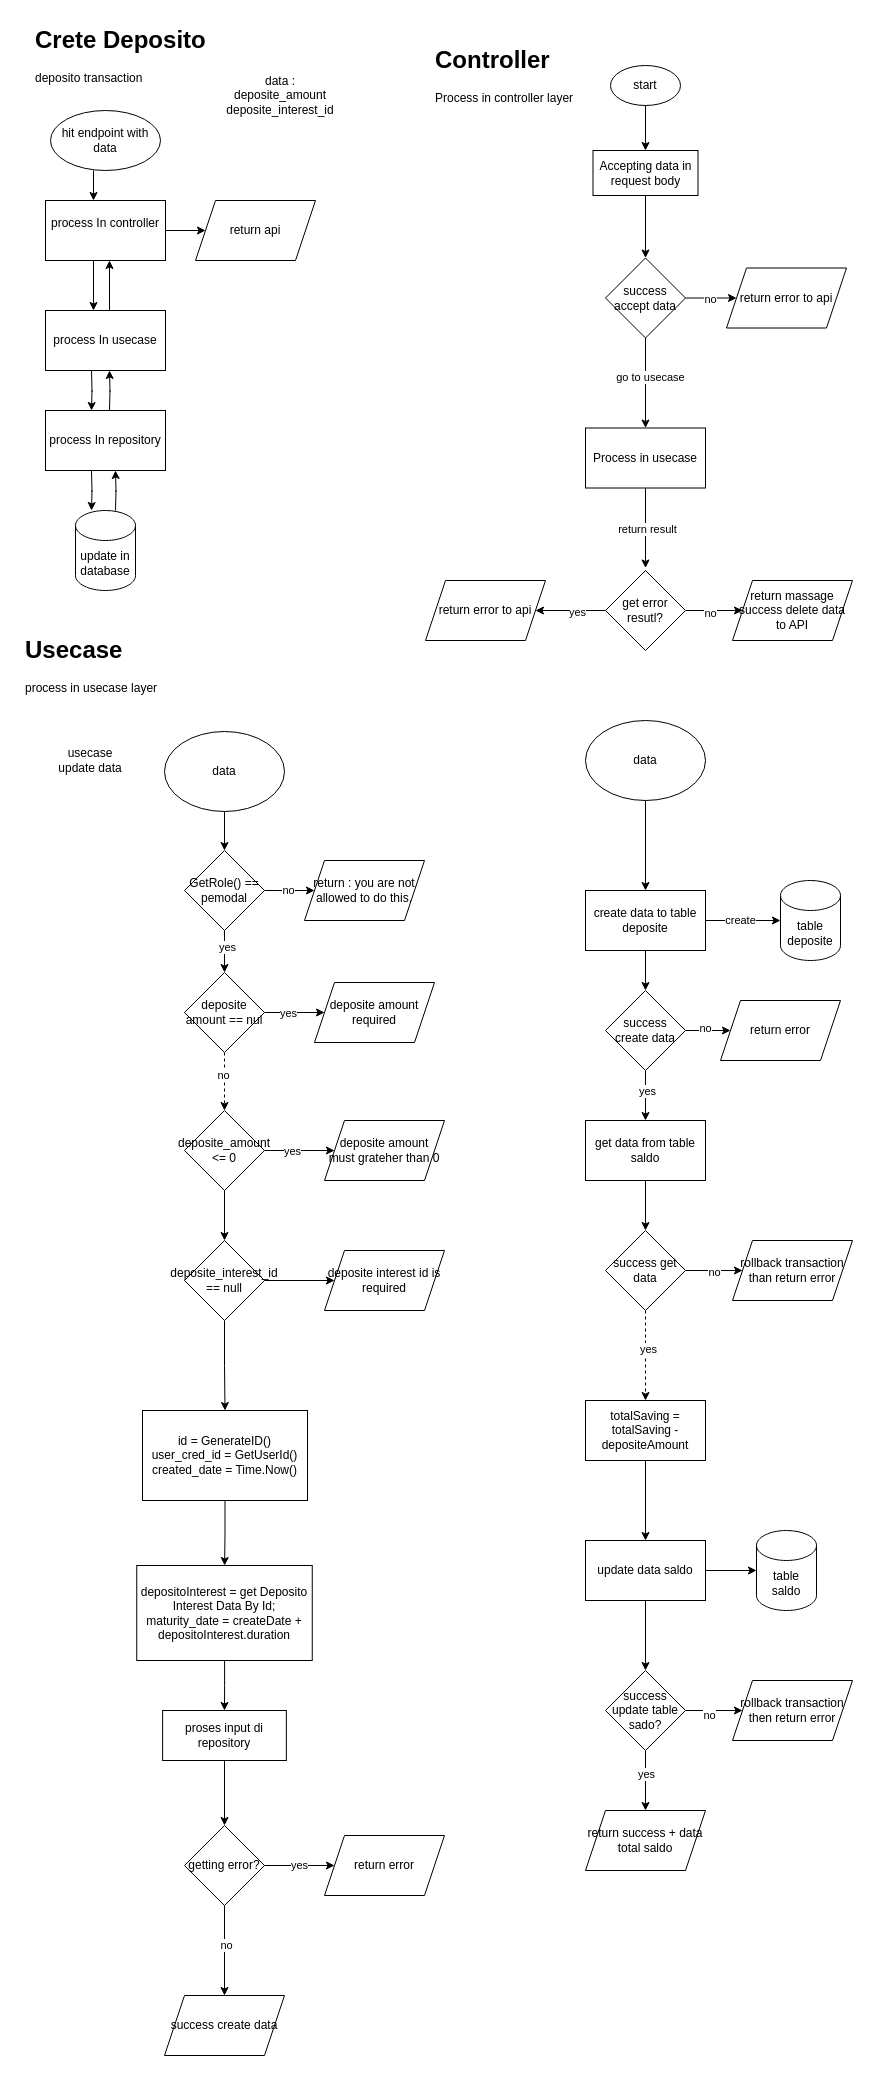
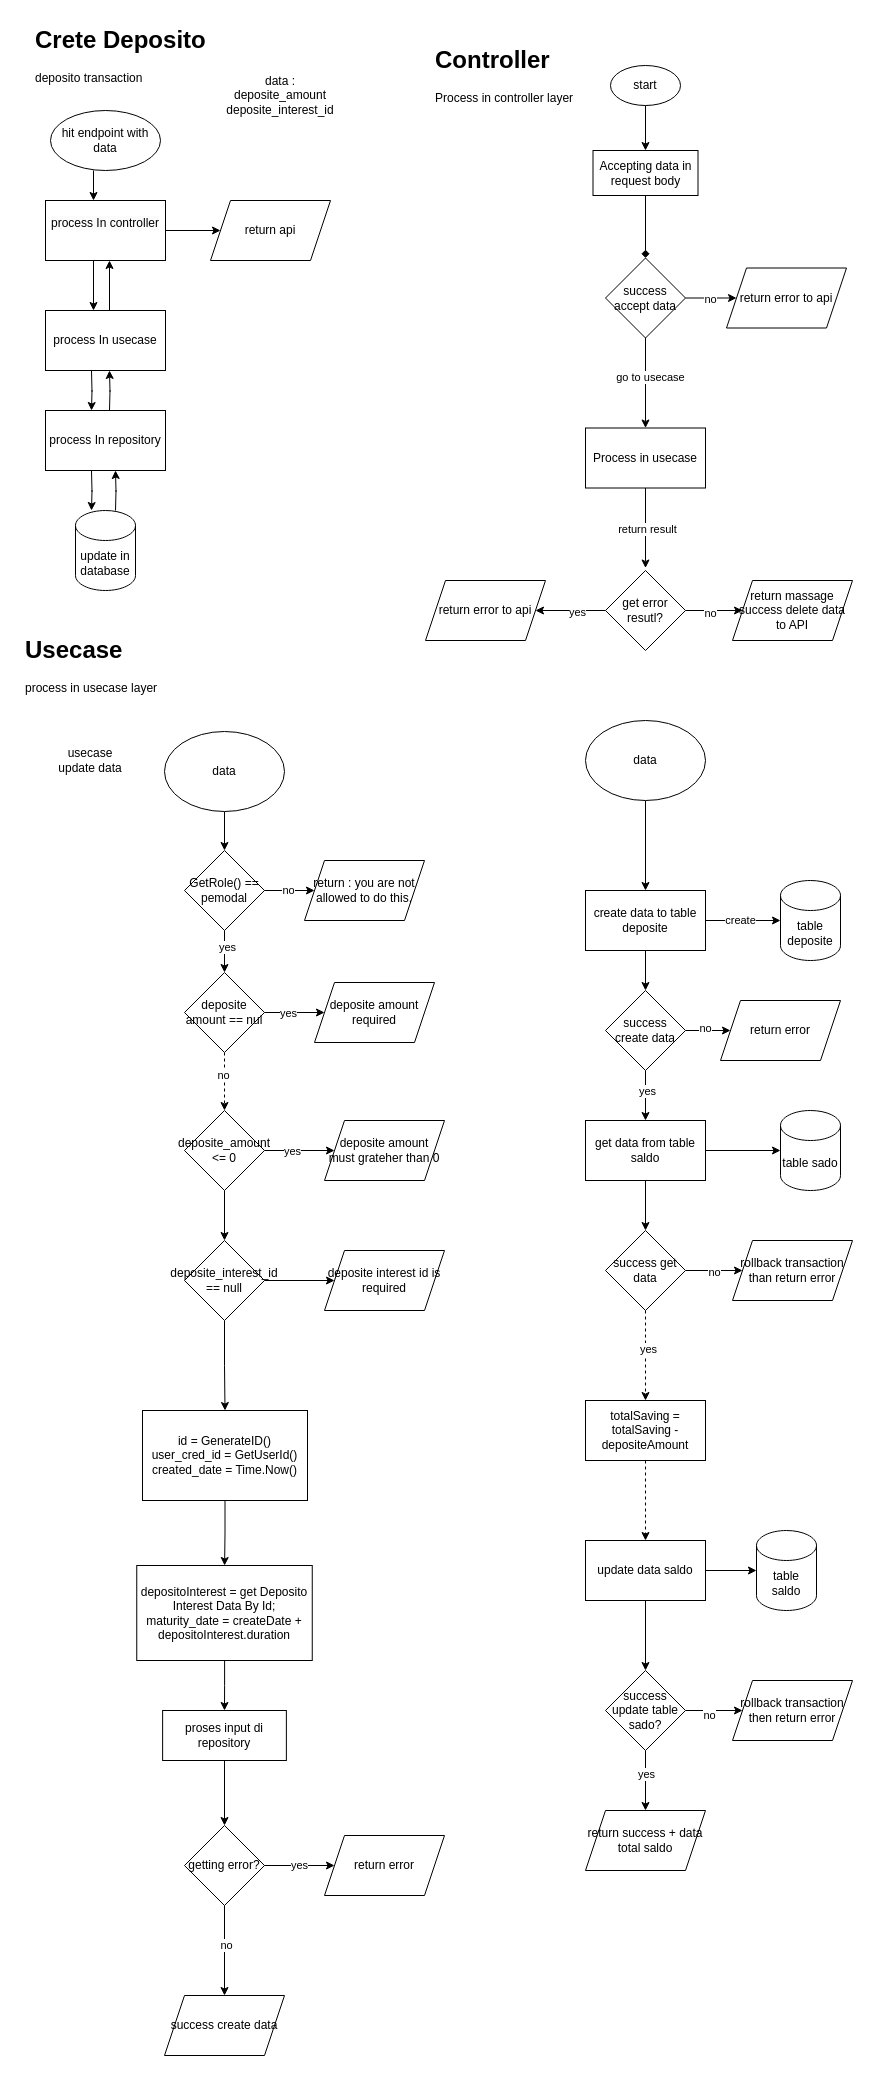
(256, 231) -> (271, 231)
(646, 250) -> (646, 249)
none -> (740, 1151)
none -> (811, 1151)
(646, 1498) -> (646, 1498)
